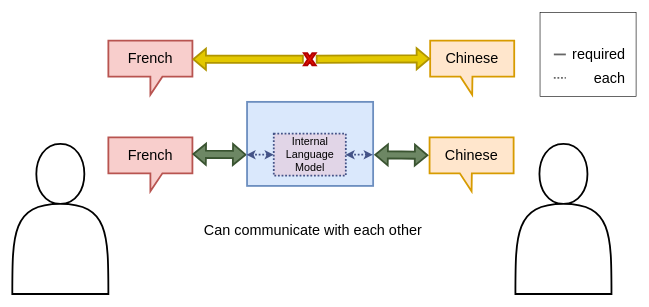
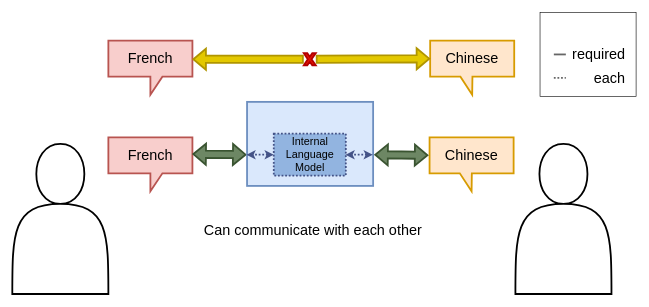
(310, 155) -> (310, 155)
